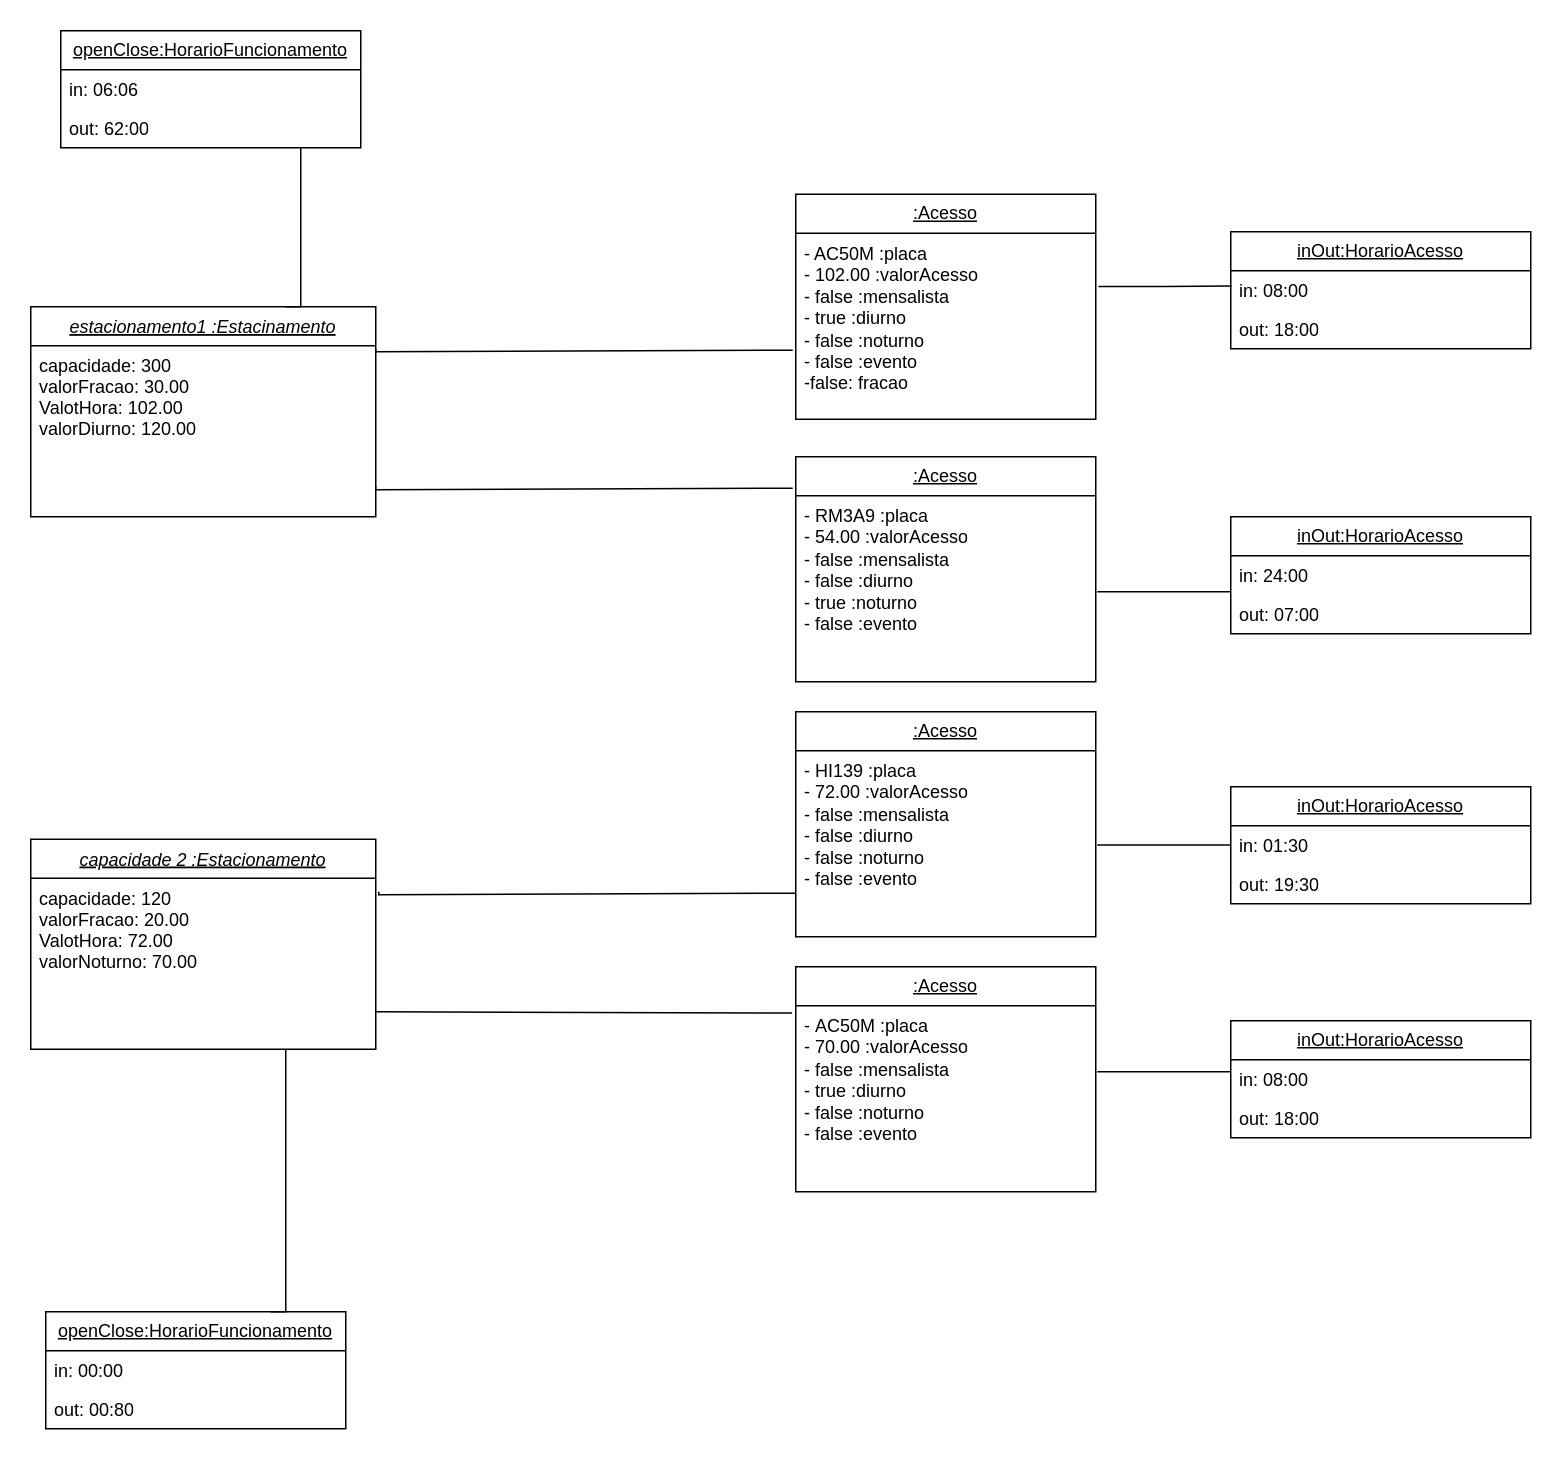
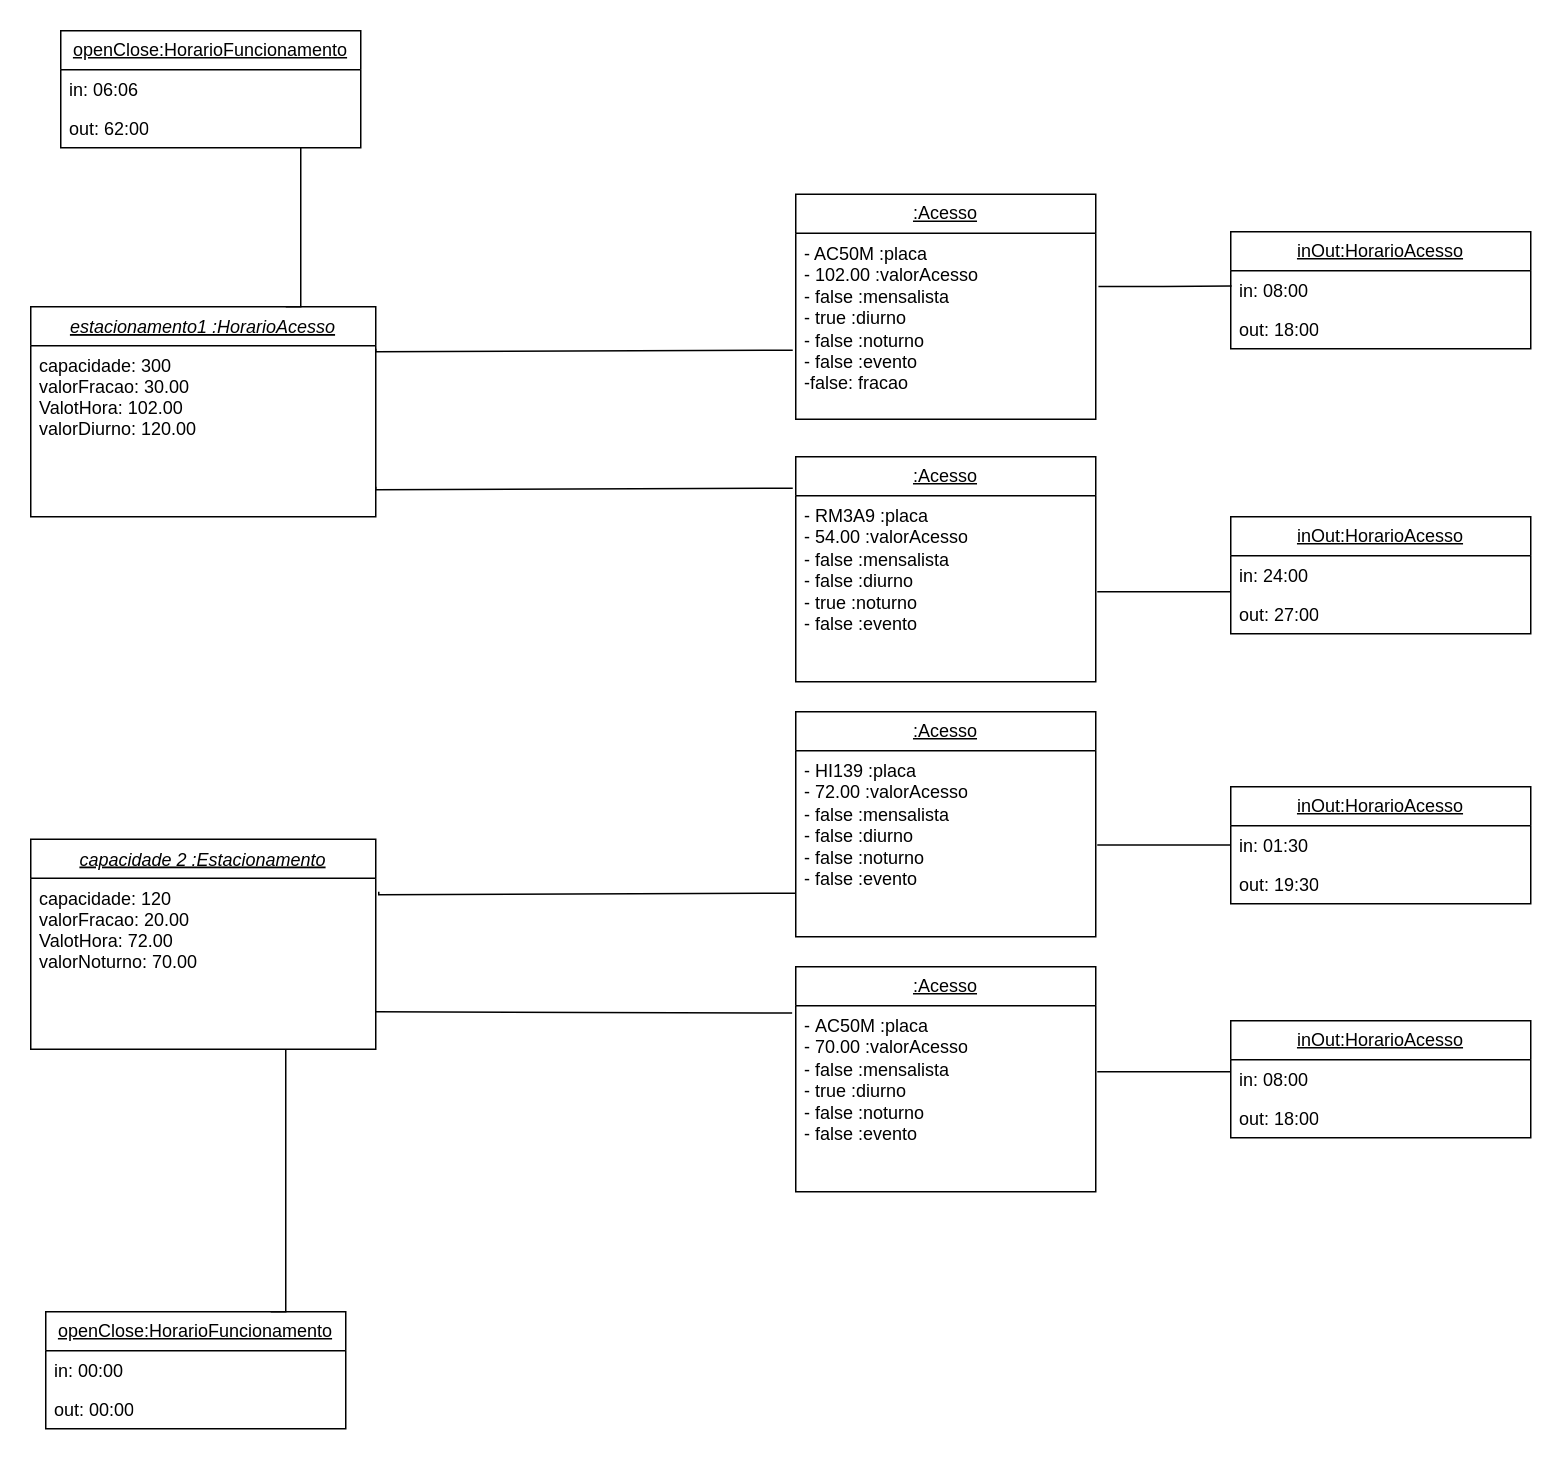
(203, 327) -> (203, 327)
(1283, 616) -> (1283, 616)
(98, 1411) -> (98, 1411)
